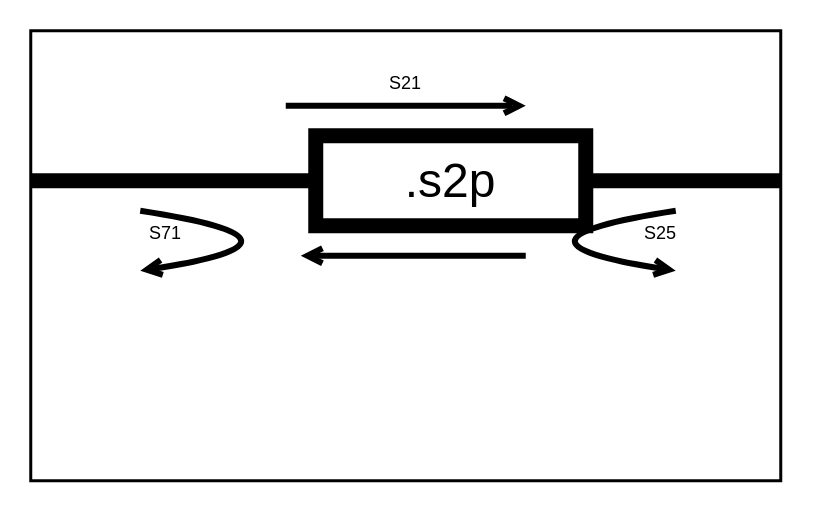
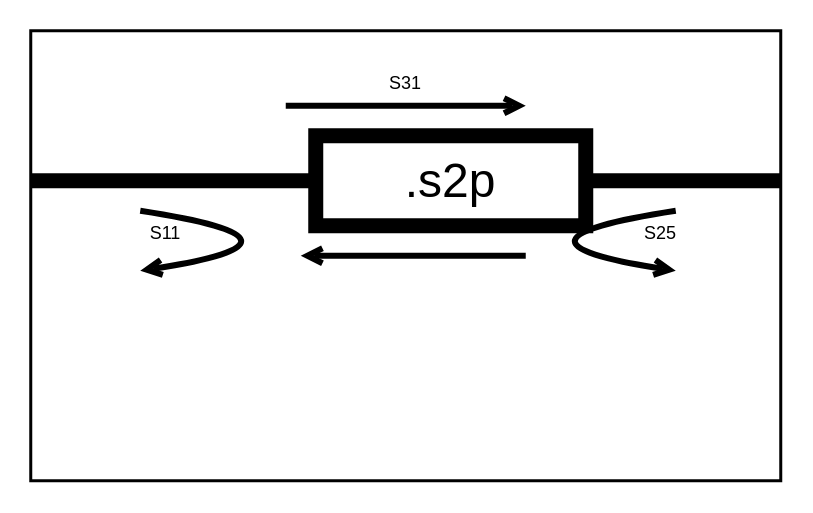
(406, 83) -> (406, 83)
(166, 233) -> (166, 233)
